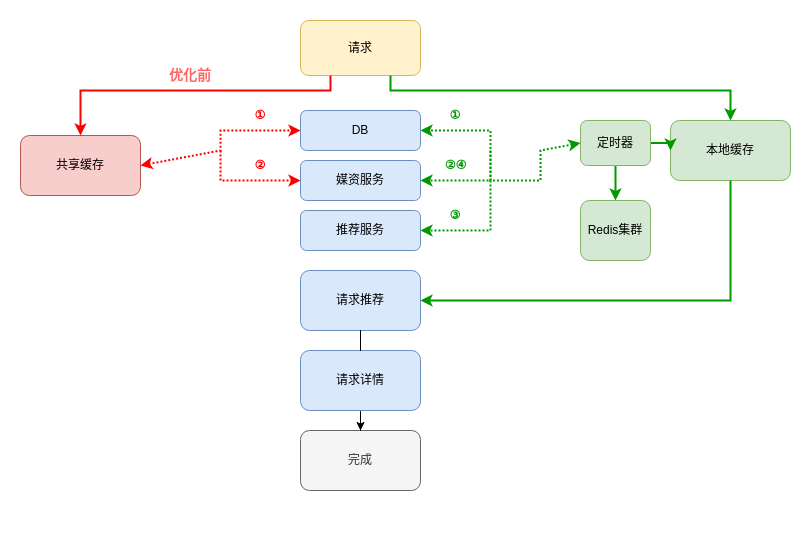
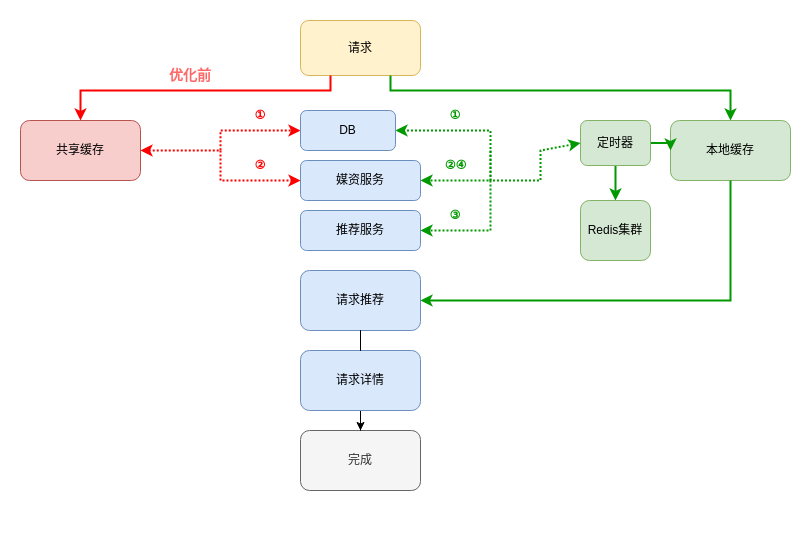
(361, 131) -> (348, 131)
(81, 166) -> (81, 151)
